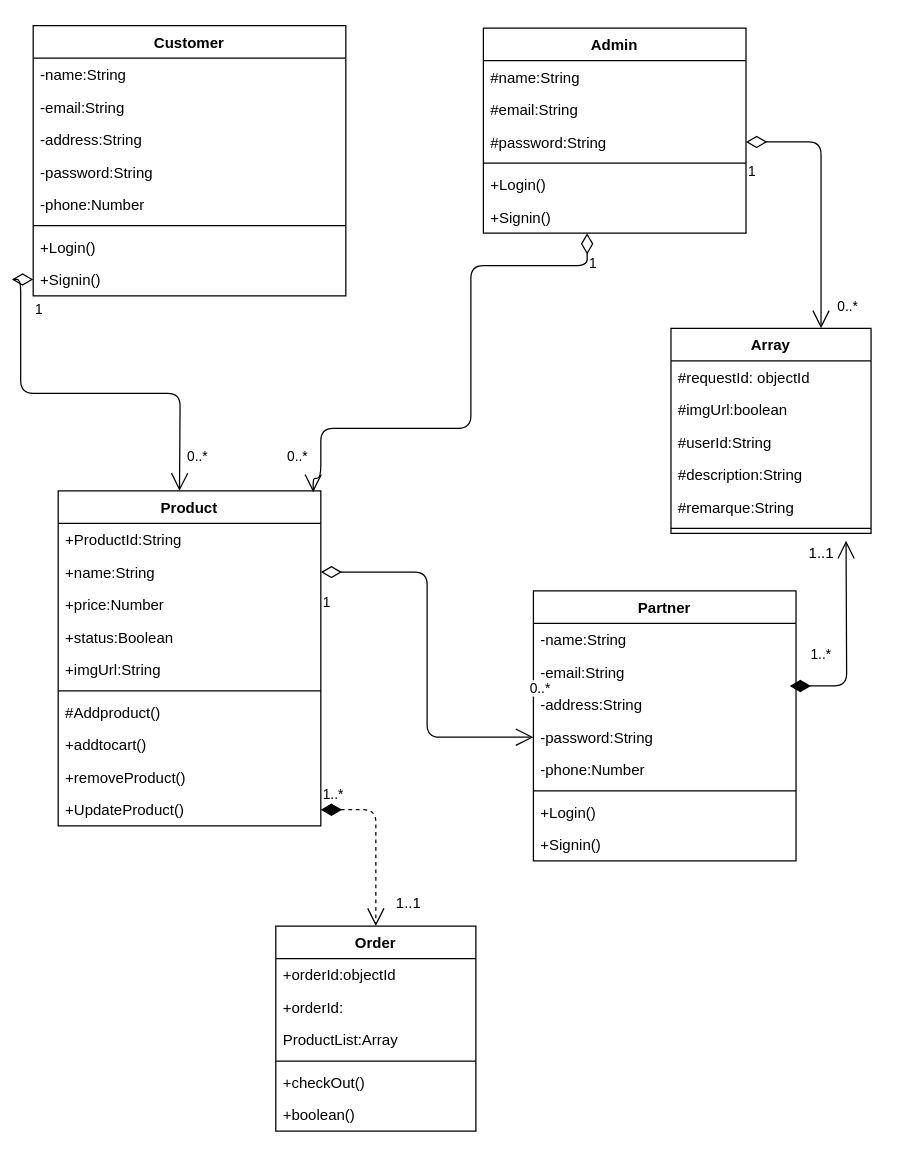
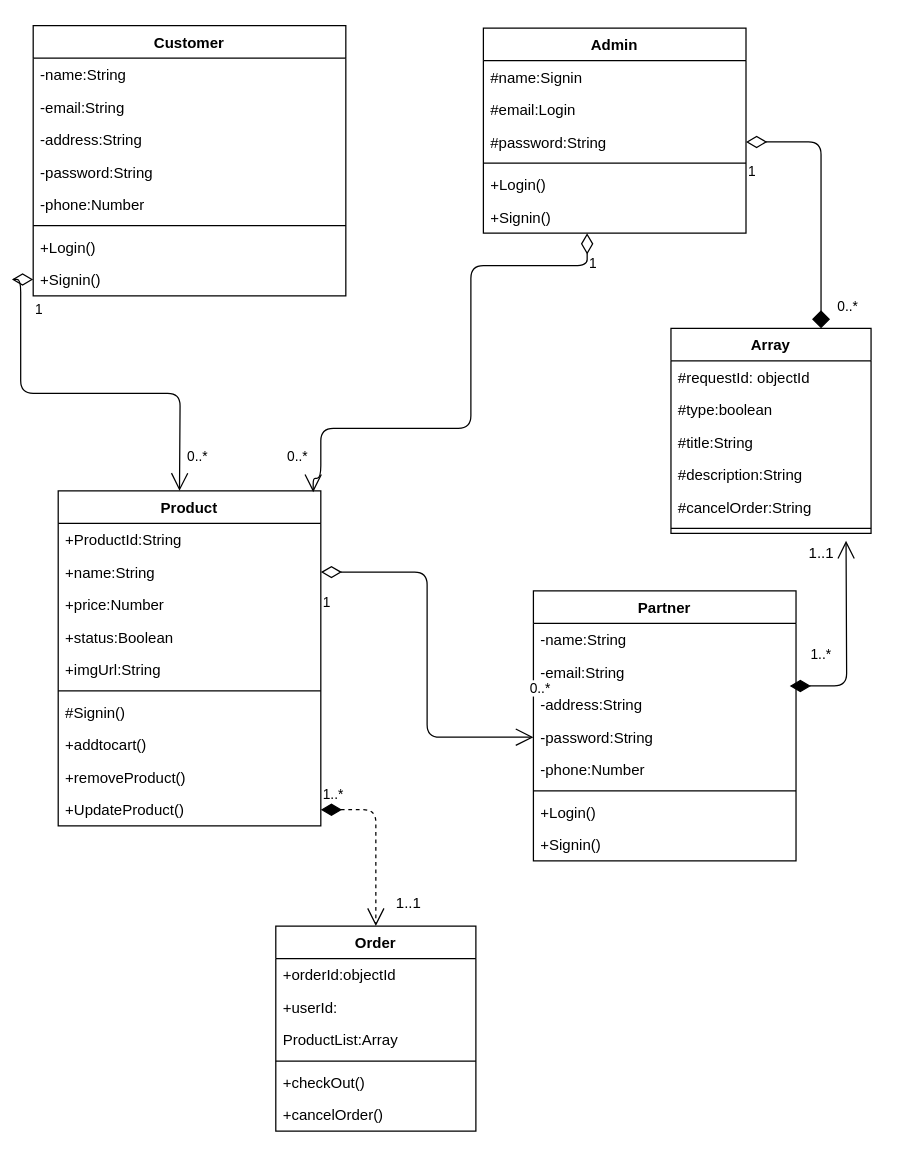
(537, 78) -> (535, 78)
(537, 110) -> (533, 110)
(821, 317) -> (821, 310)
(733, 410) -> (728, 410)
(732, 443) -> (724, 443)
(741, 508) -> (751, 508)
(120, 713) -> (99, 713)
(318, 1008) -> (314, 1008)
(323, 1115) -> (339, 1115)
